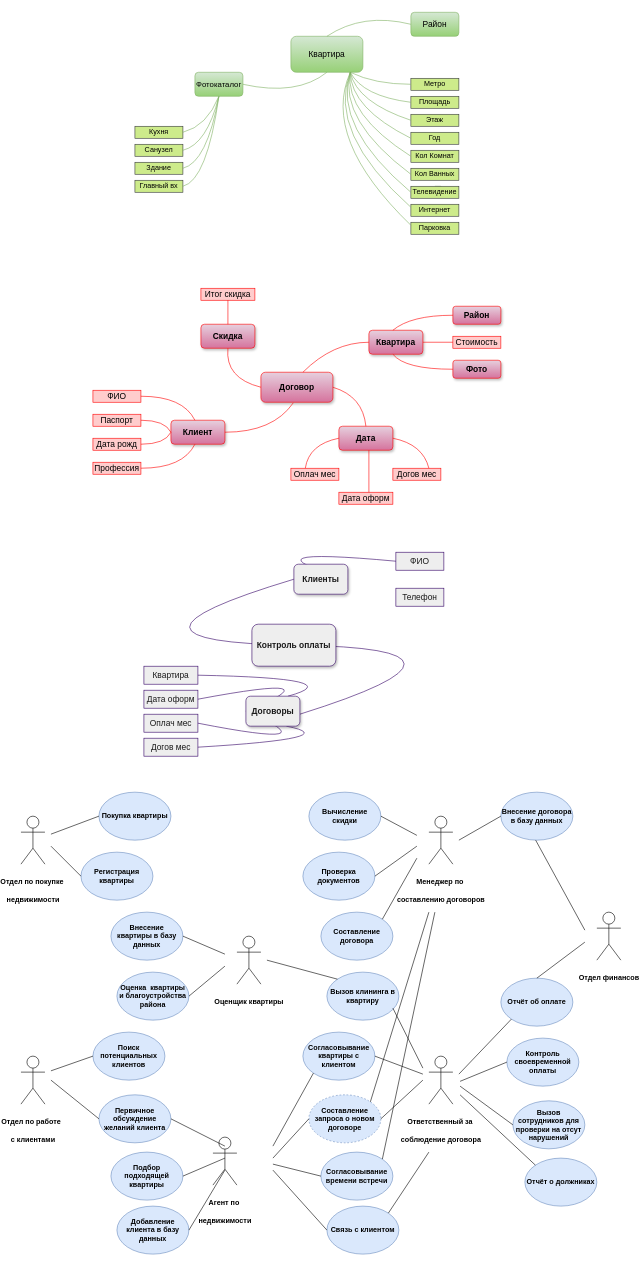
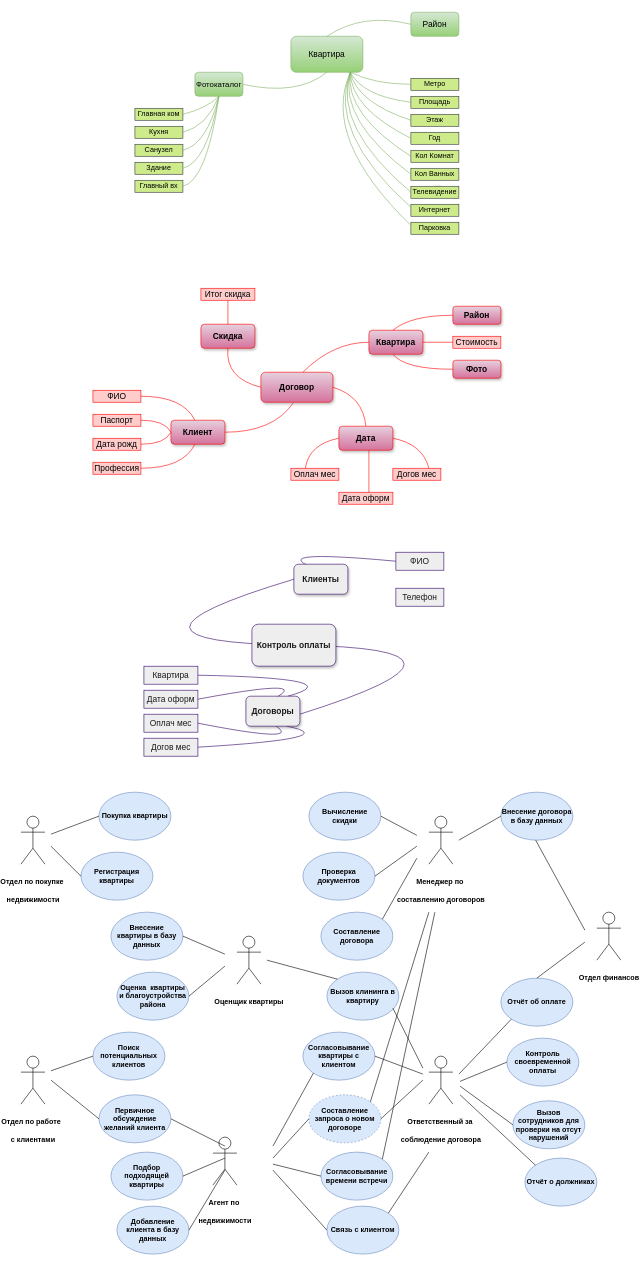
none -> (199, 109)
none -> (159, 114)
